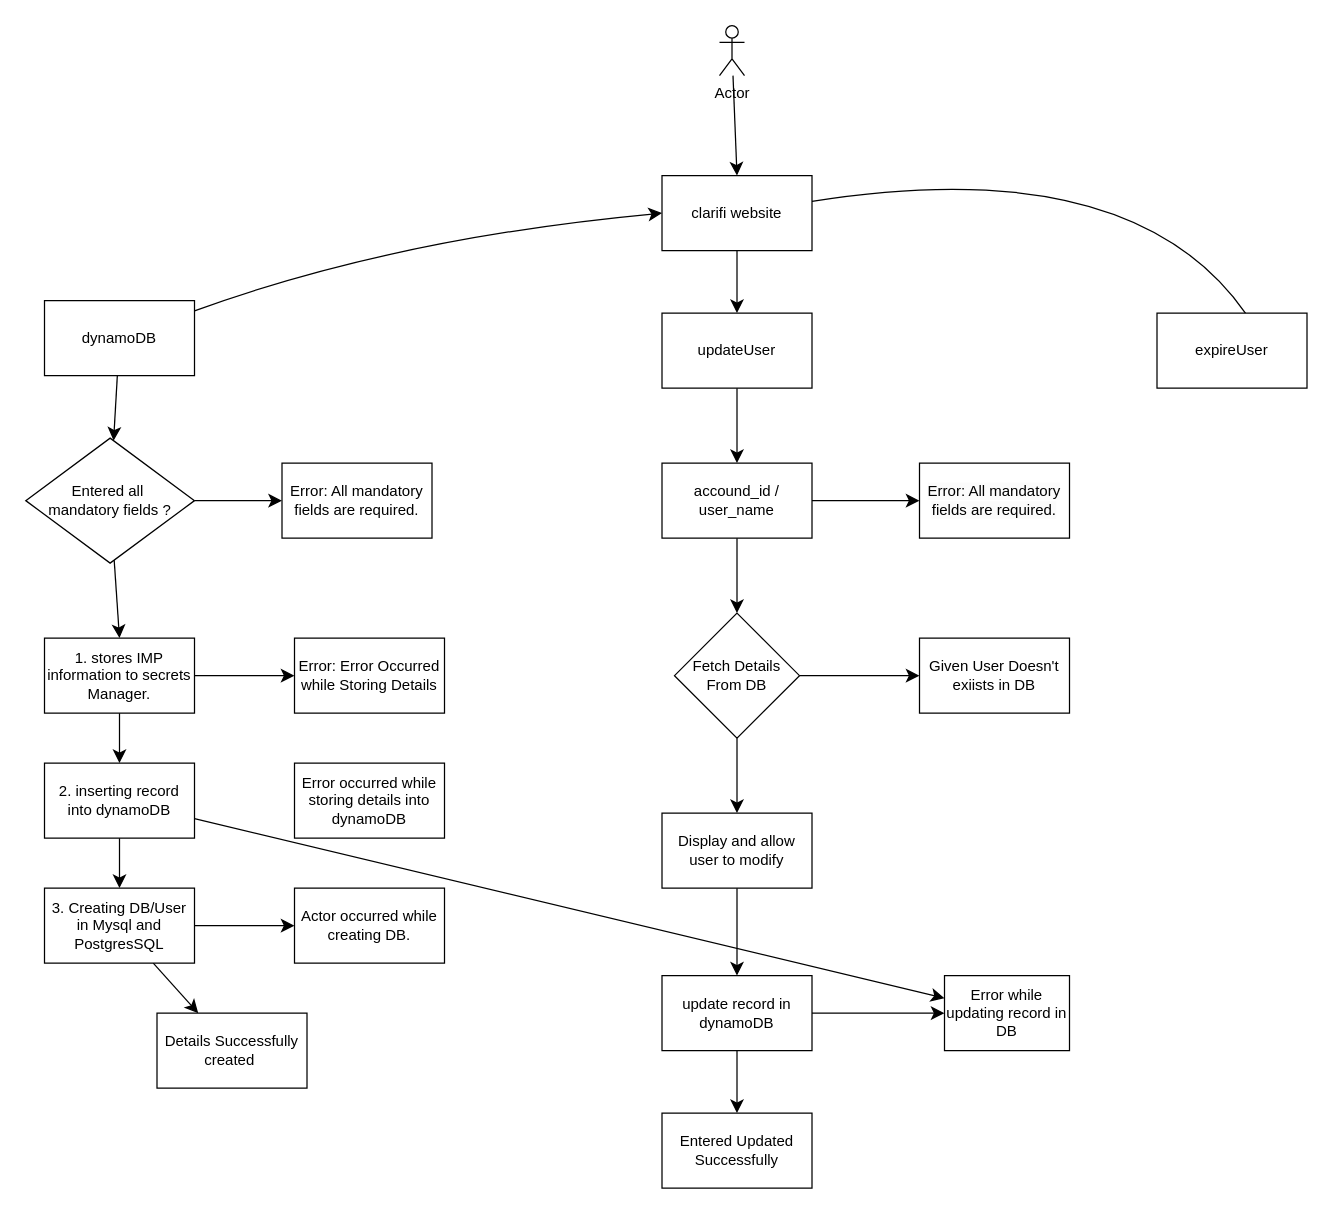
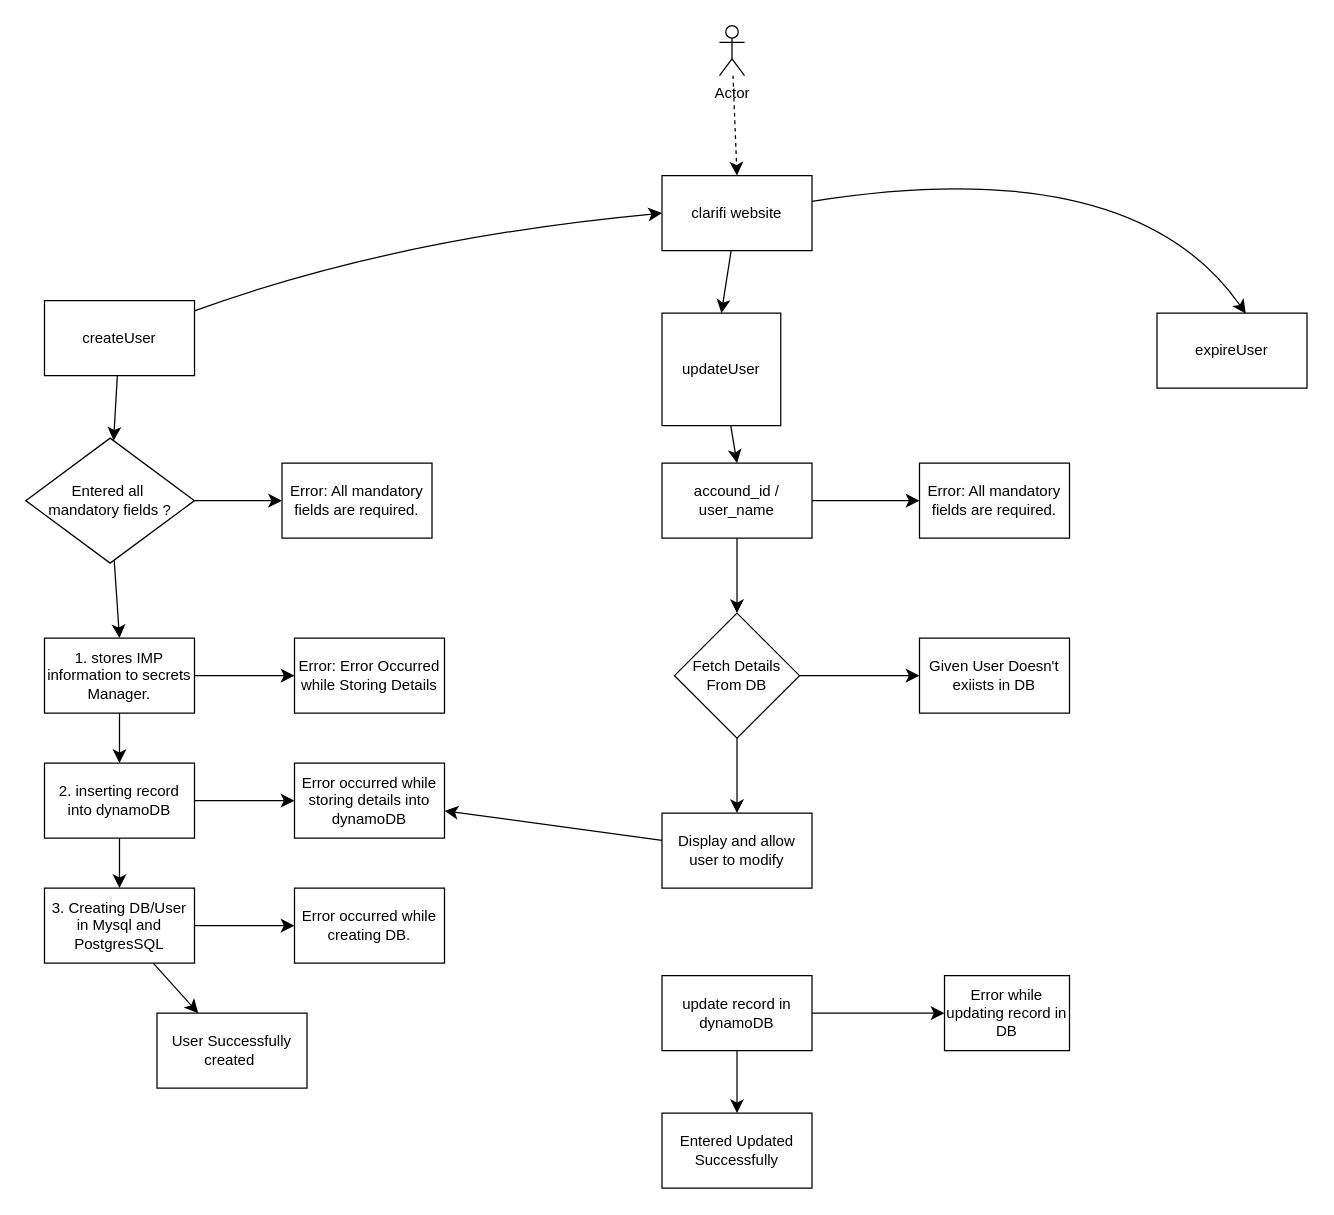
(735, 133) -> (735, 133)
(1114, 215) -> (1111, 212)
(119, 338) -> (119, 338)
(737, 351) -> (721, 369)
(566, 908) -> (241, 801)
(369, 926) -> (369, 926)
(737, 927) -> (558, 826)
(232, 1051) -> (232, 1051)
